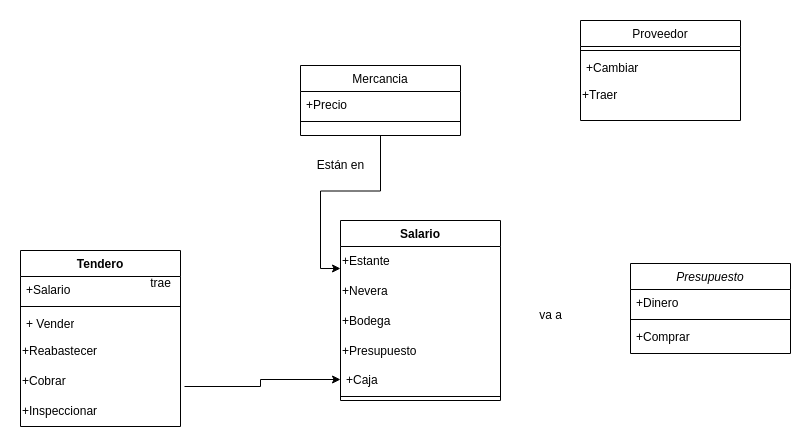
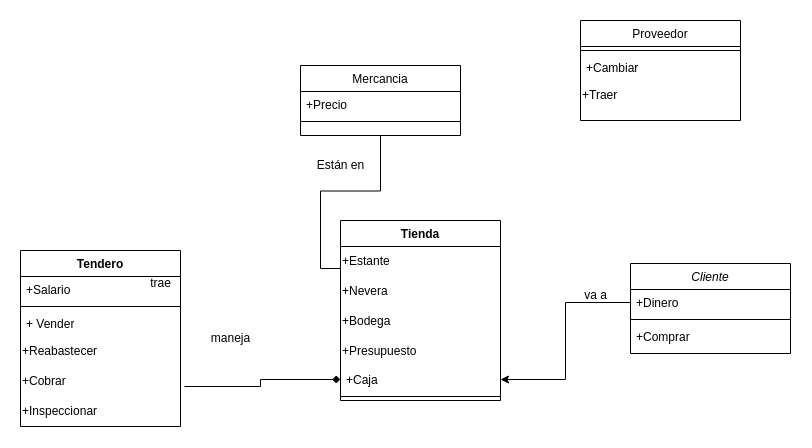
(421, 235) -> (421, 235)
(332, 268) -> (335, 268)
(710, 277) -> (710, 277)
(551, 316) -> (596, 296)
none -> (231, 339)
none -> (566, 339)
(332, 380) -> (331, 380)
